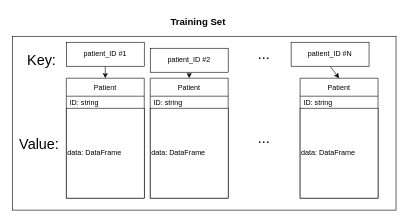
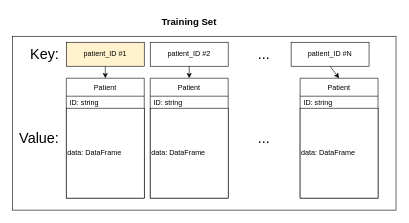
(198, 21) -> (189, 21)
(105, 54) -> (105, 54)
(36, 60) -> (39, 54)
(189, 60) -> (189, 54)
(39, 144) -> (39, 138)
